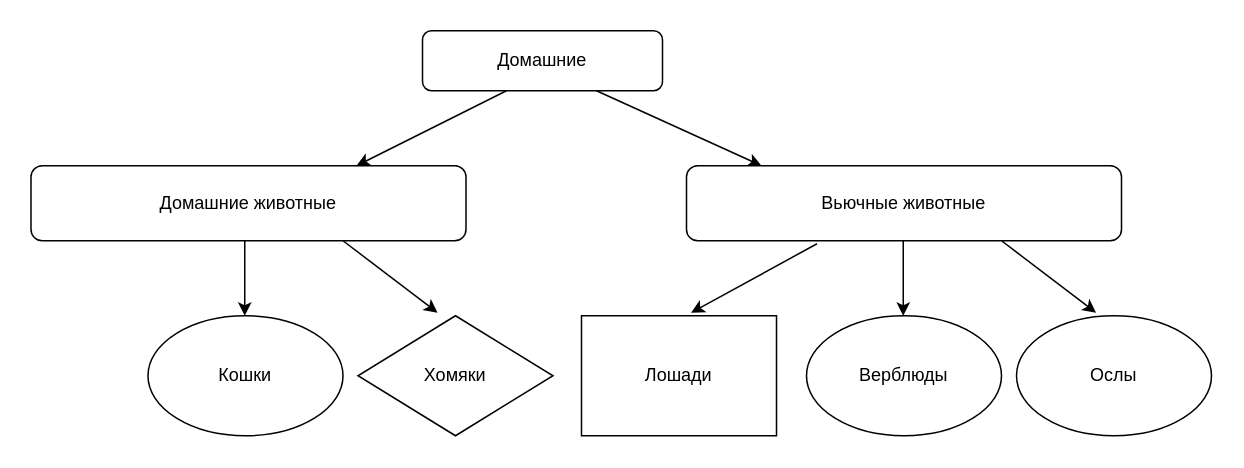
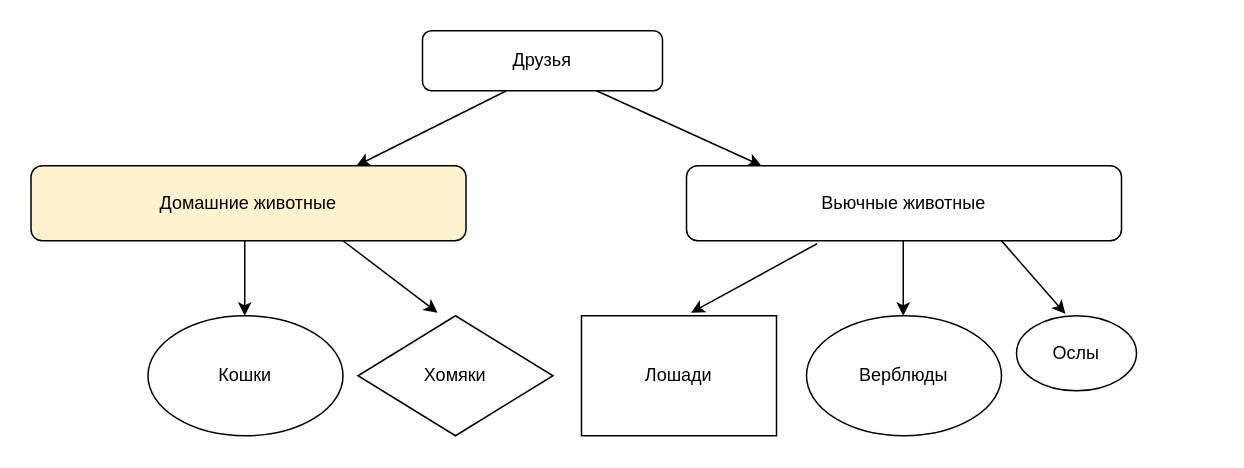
(542, 61) -> (542, 61)
(248, 203) -> (248, 203)
(1114, 376) -> (1076, 353)
